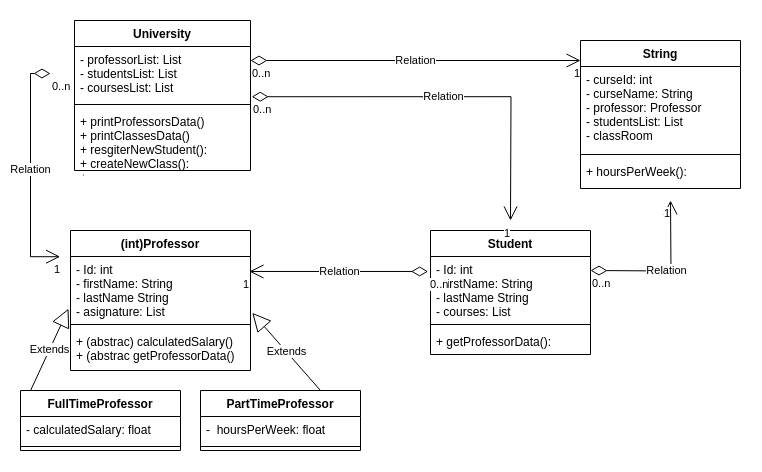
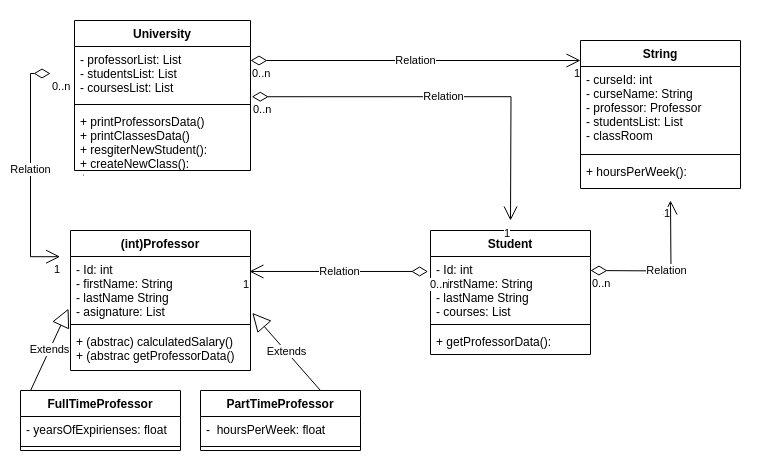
(99, 430) -> (107, 430)
